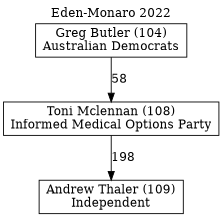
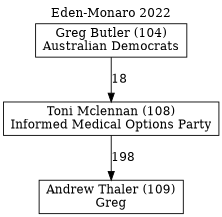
(120, 80) -> (120, 80)
(111, 197) -> (111, 197)
